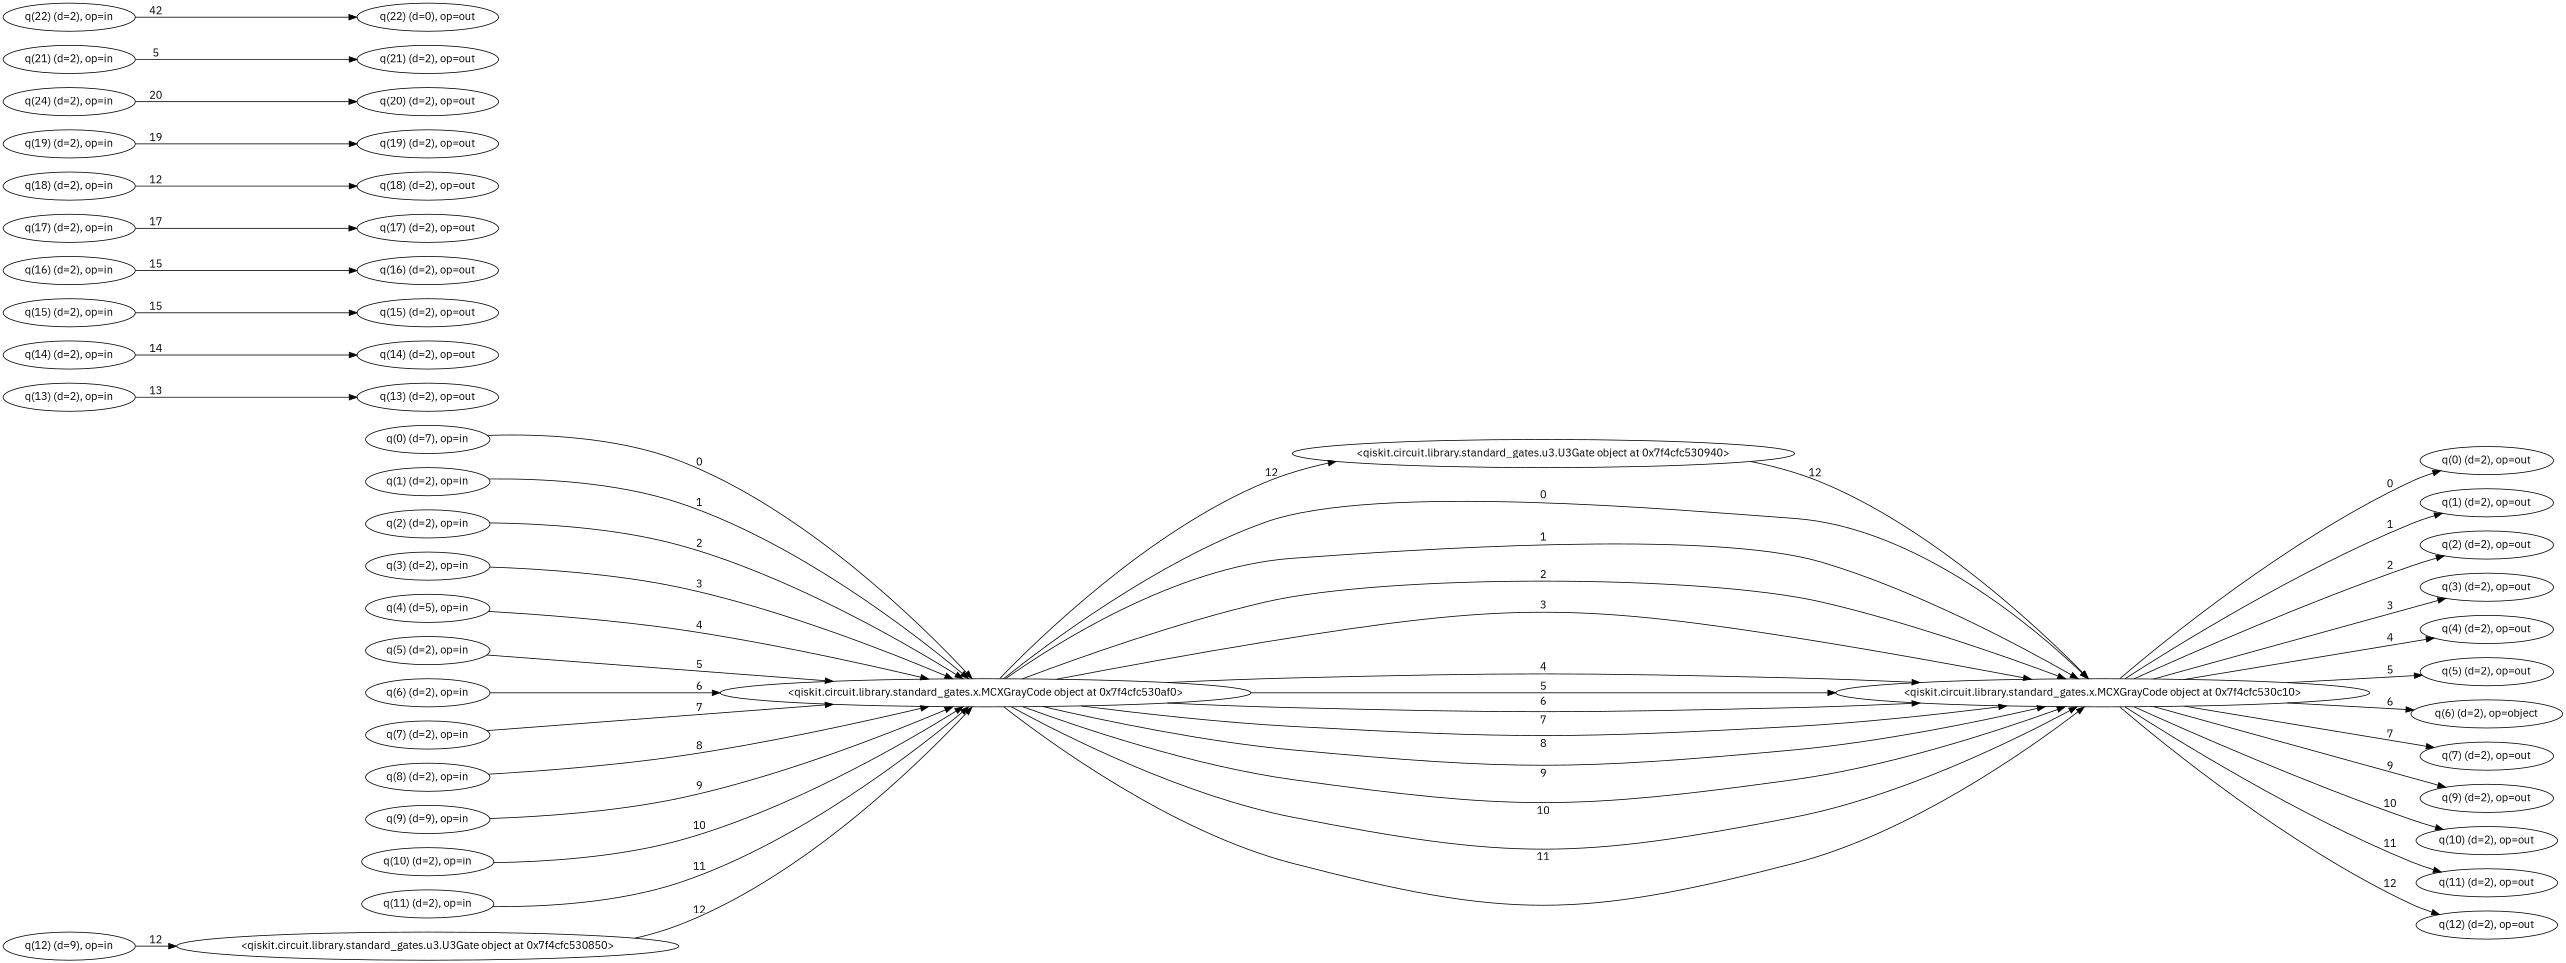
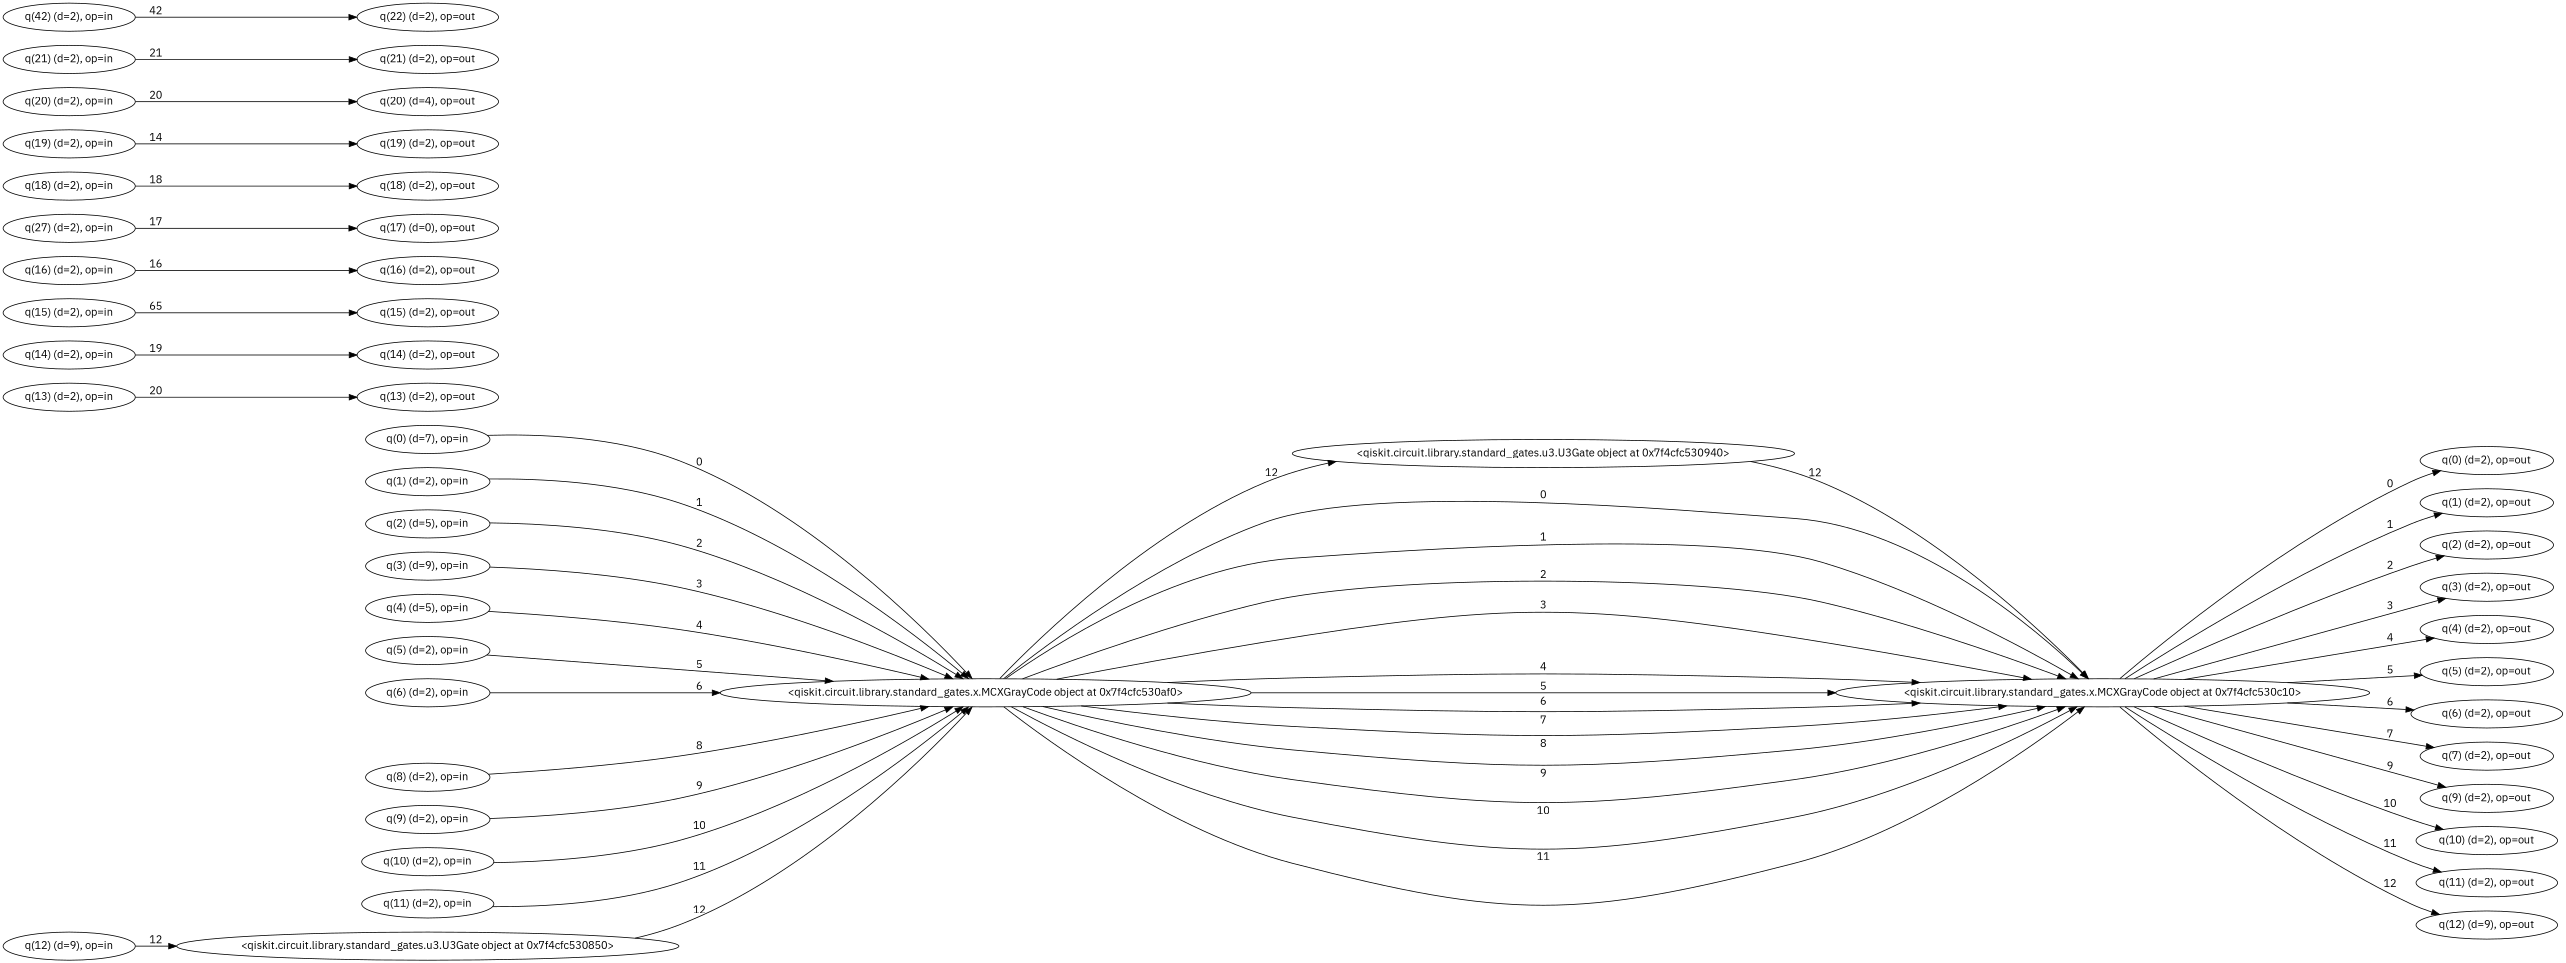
(69, 17) -> (69, 17)
(428, 17) -> (428, 17)
(156, 54) -> (156, 54)
(69, 102) -> (69, 102)
(428, 102) -> (428, 102)
(156, 138) -> (156, 138)
(156, 180) -> (156, 180)
(69, 228) -> (69, 228)
(428, 228) -> (428, 228)
(156, 265) -> (156, 265)
(156, 307) -> (156, 307)
(156, 349) -> (156, 349)
(156, 391) -> (156, 391)
(428, 524) -> (428, 524)
(428, 566) -> (428, 566)
(2487, 714) -> (2487, 714)
(428, 735) -> none
(428, 819) -> (428, 819)
(2487, 925) -> (2487, 925)
